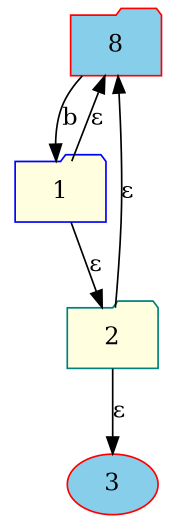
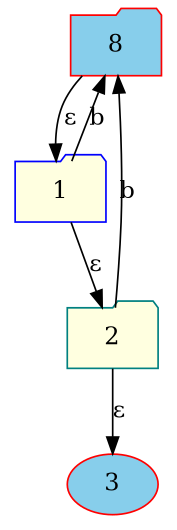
(71, 119) -> (71, 119)
(98, 119) -> (98, 119)
(128, 192) -> (128, 192)
